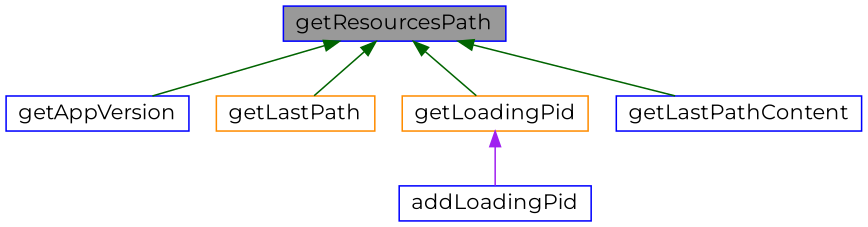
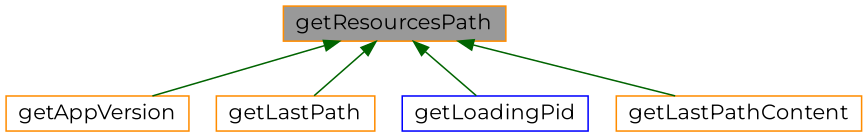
(395, 24) -> (395, 24)
(98, 114) -> (98, 114)
(495, 114) -> (495, 114)
(739, 114) -> (739, 114)
(495, 203) -> none
